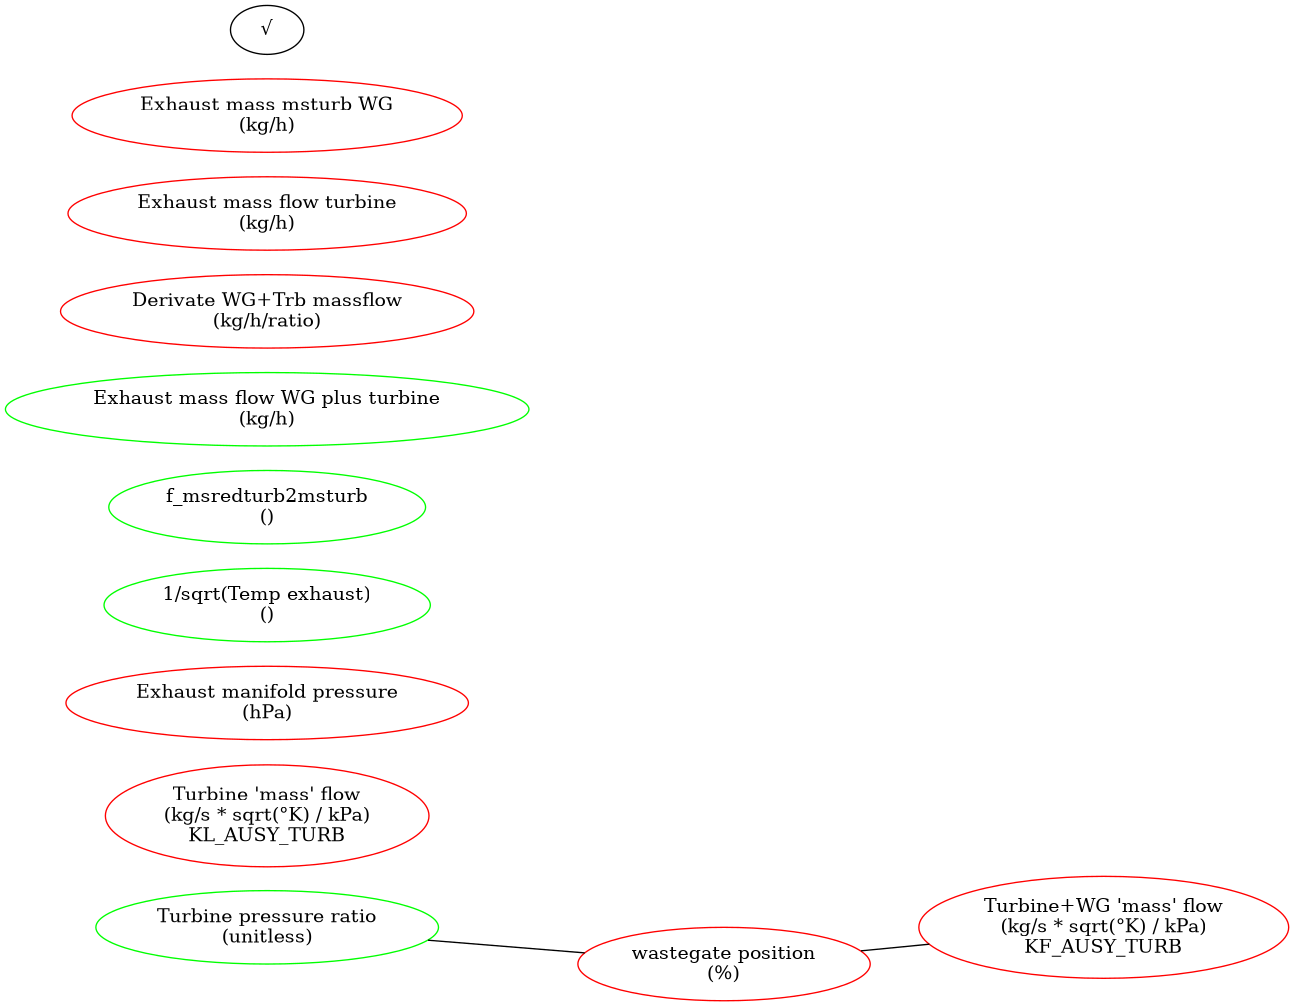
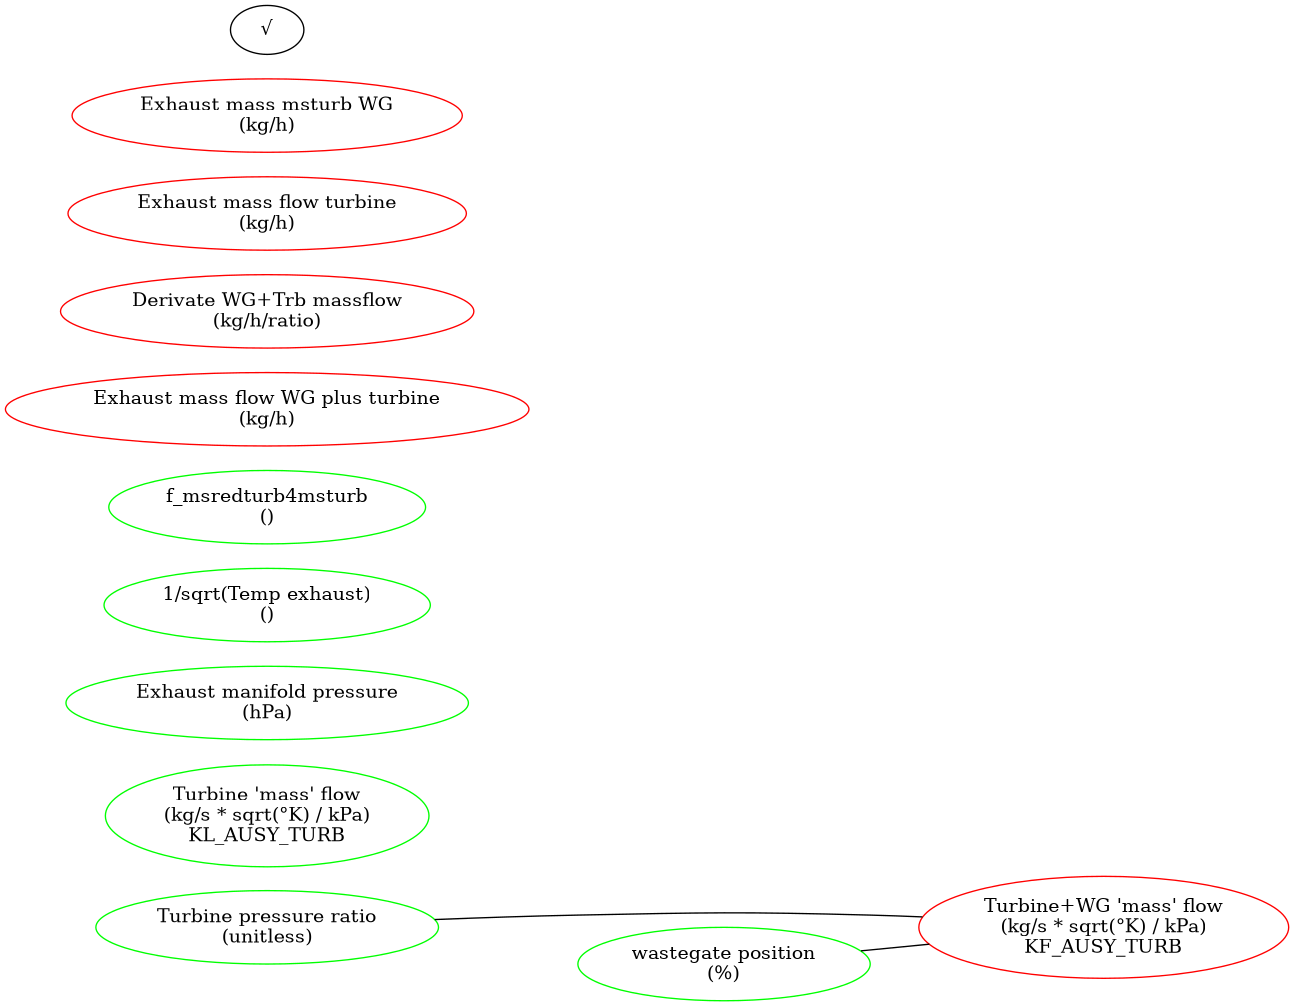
(267, 409) -> (267, 409)
(267, 507) -> (267, 507)
(267, 703) -> (267, 703)
(267, 816) -> (267, 816)
(506, 947) -> (679, 913)
(724, 964) -> (724, 964)
